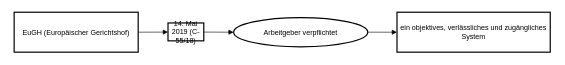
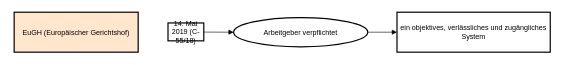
(75, 32) -> (75, 32)
(161, 32) -> none
